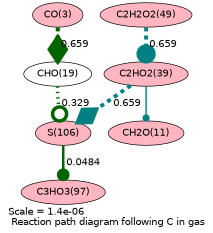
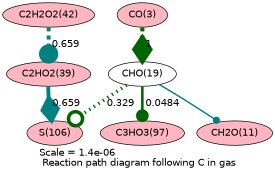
(146, 15) -> (49, 15)
(73, 44) -> (147, 44)
(114, 97) -> (48, 92)
(146, 101) -> (187, 101)
(63, 158) -> (142, 99)
